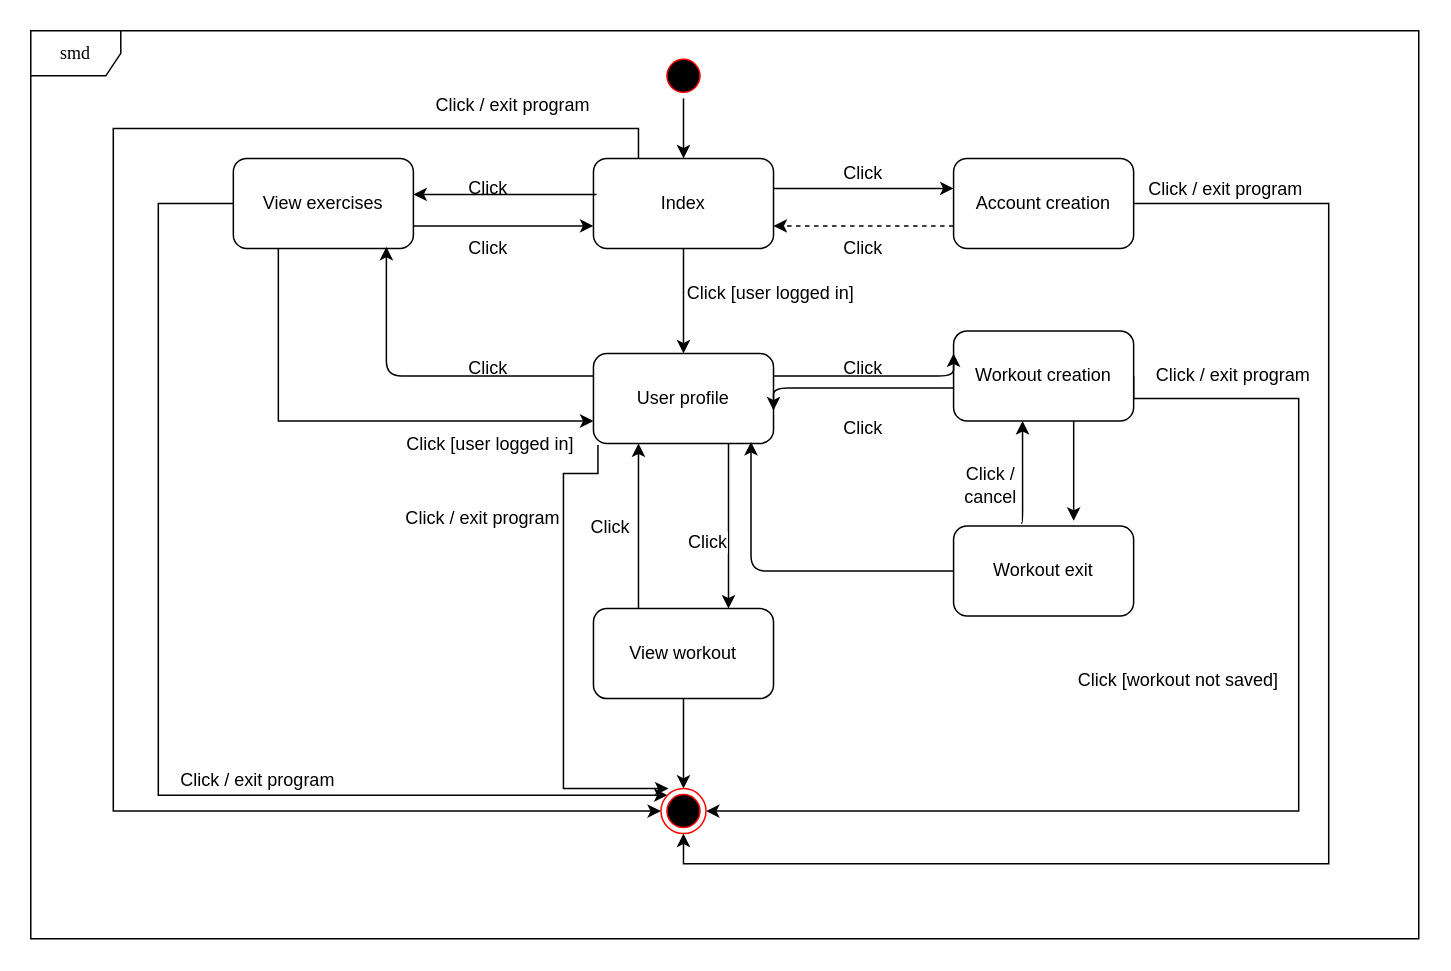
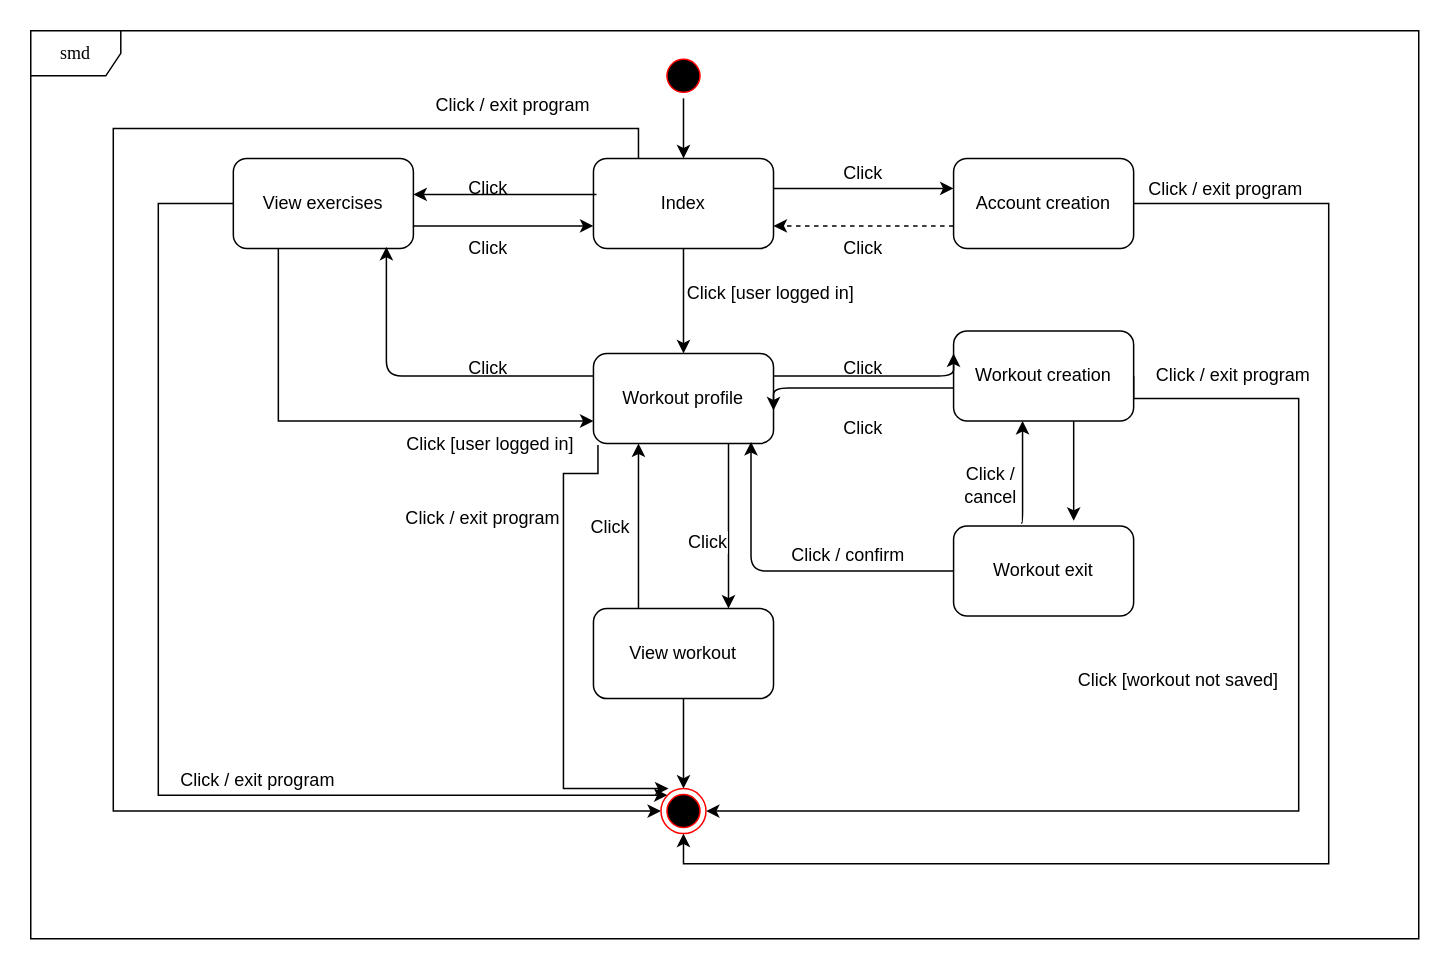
(683, 398) -> (683, 398)
none -> (848, 556)
